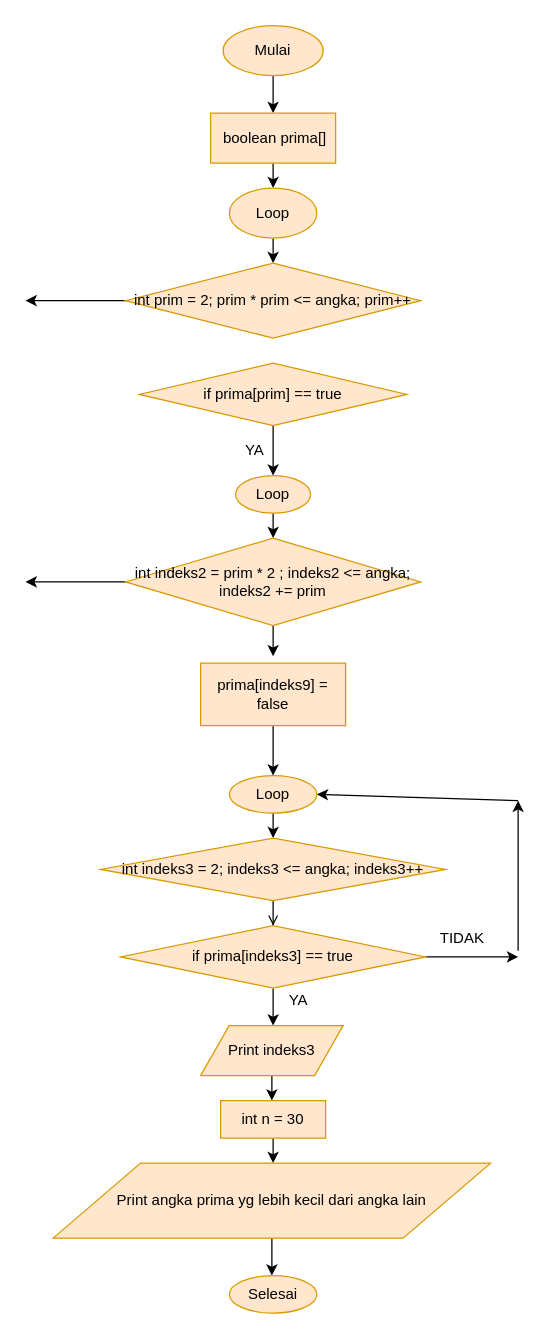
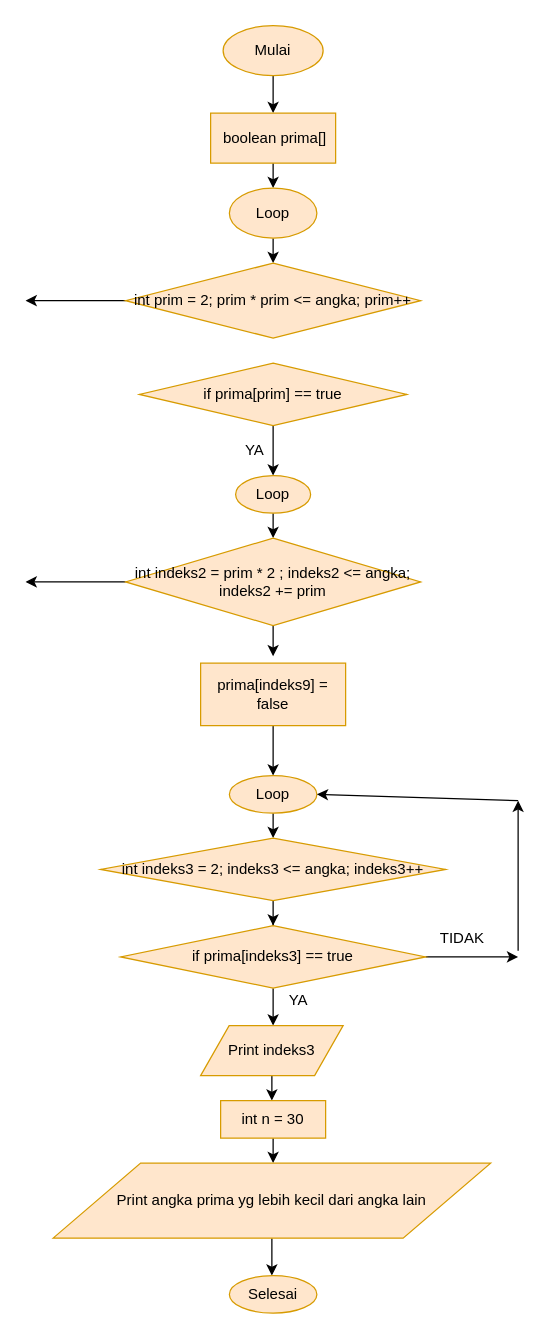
(273, 917) -> (273, 916)
